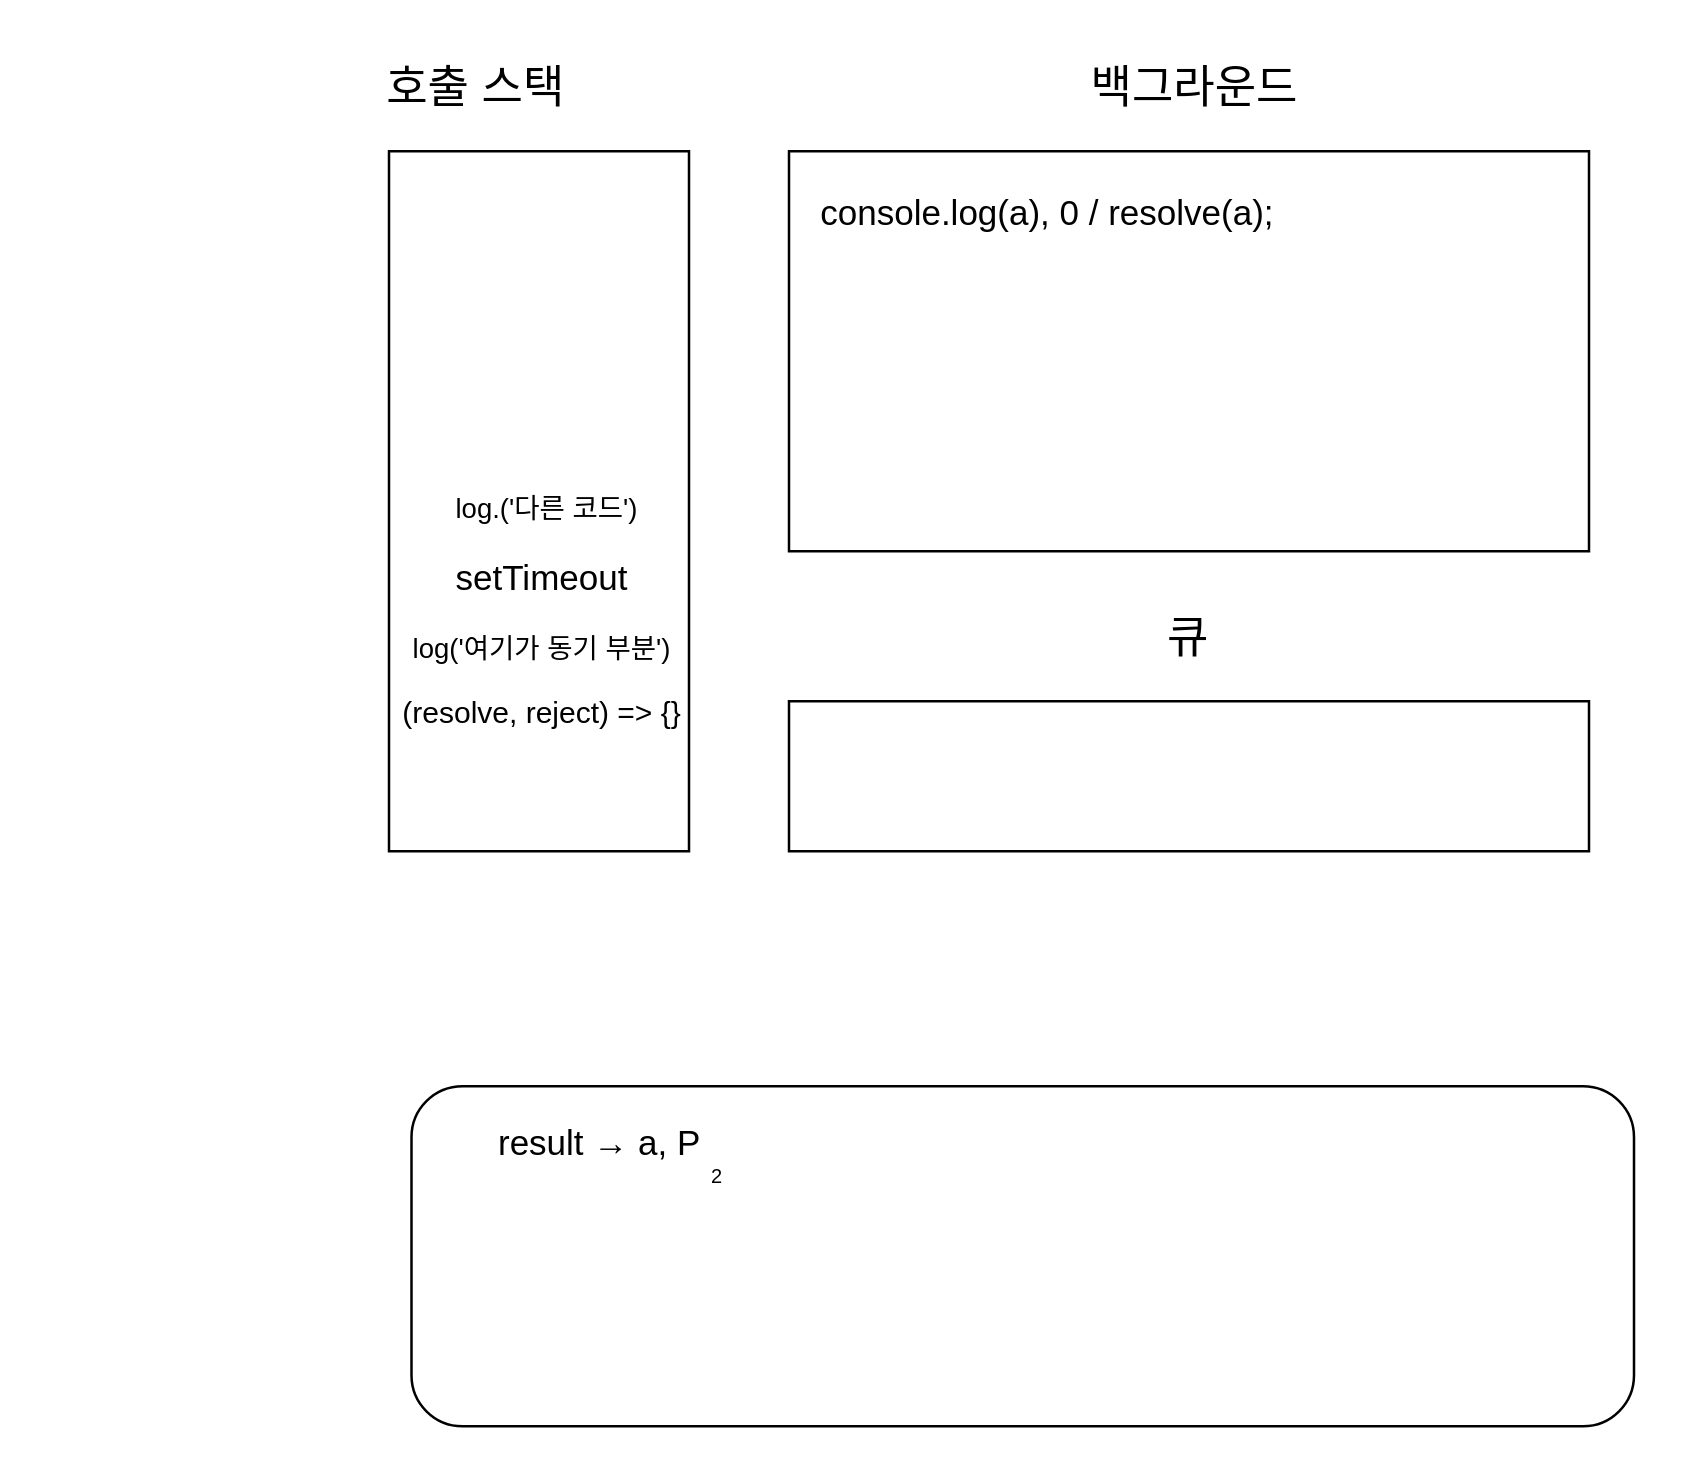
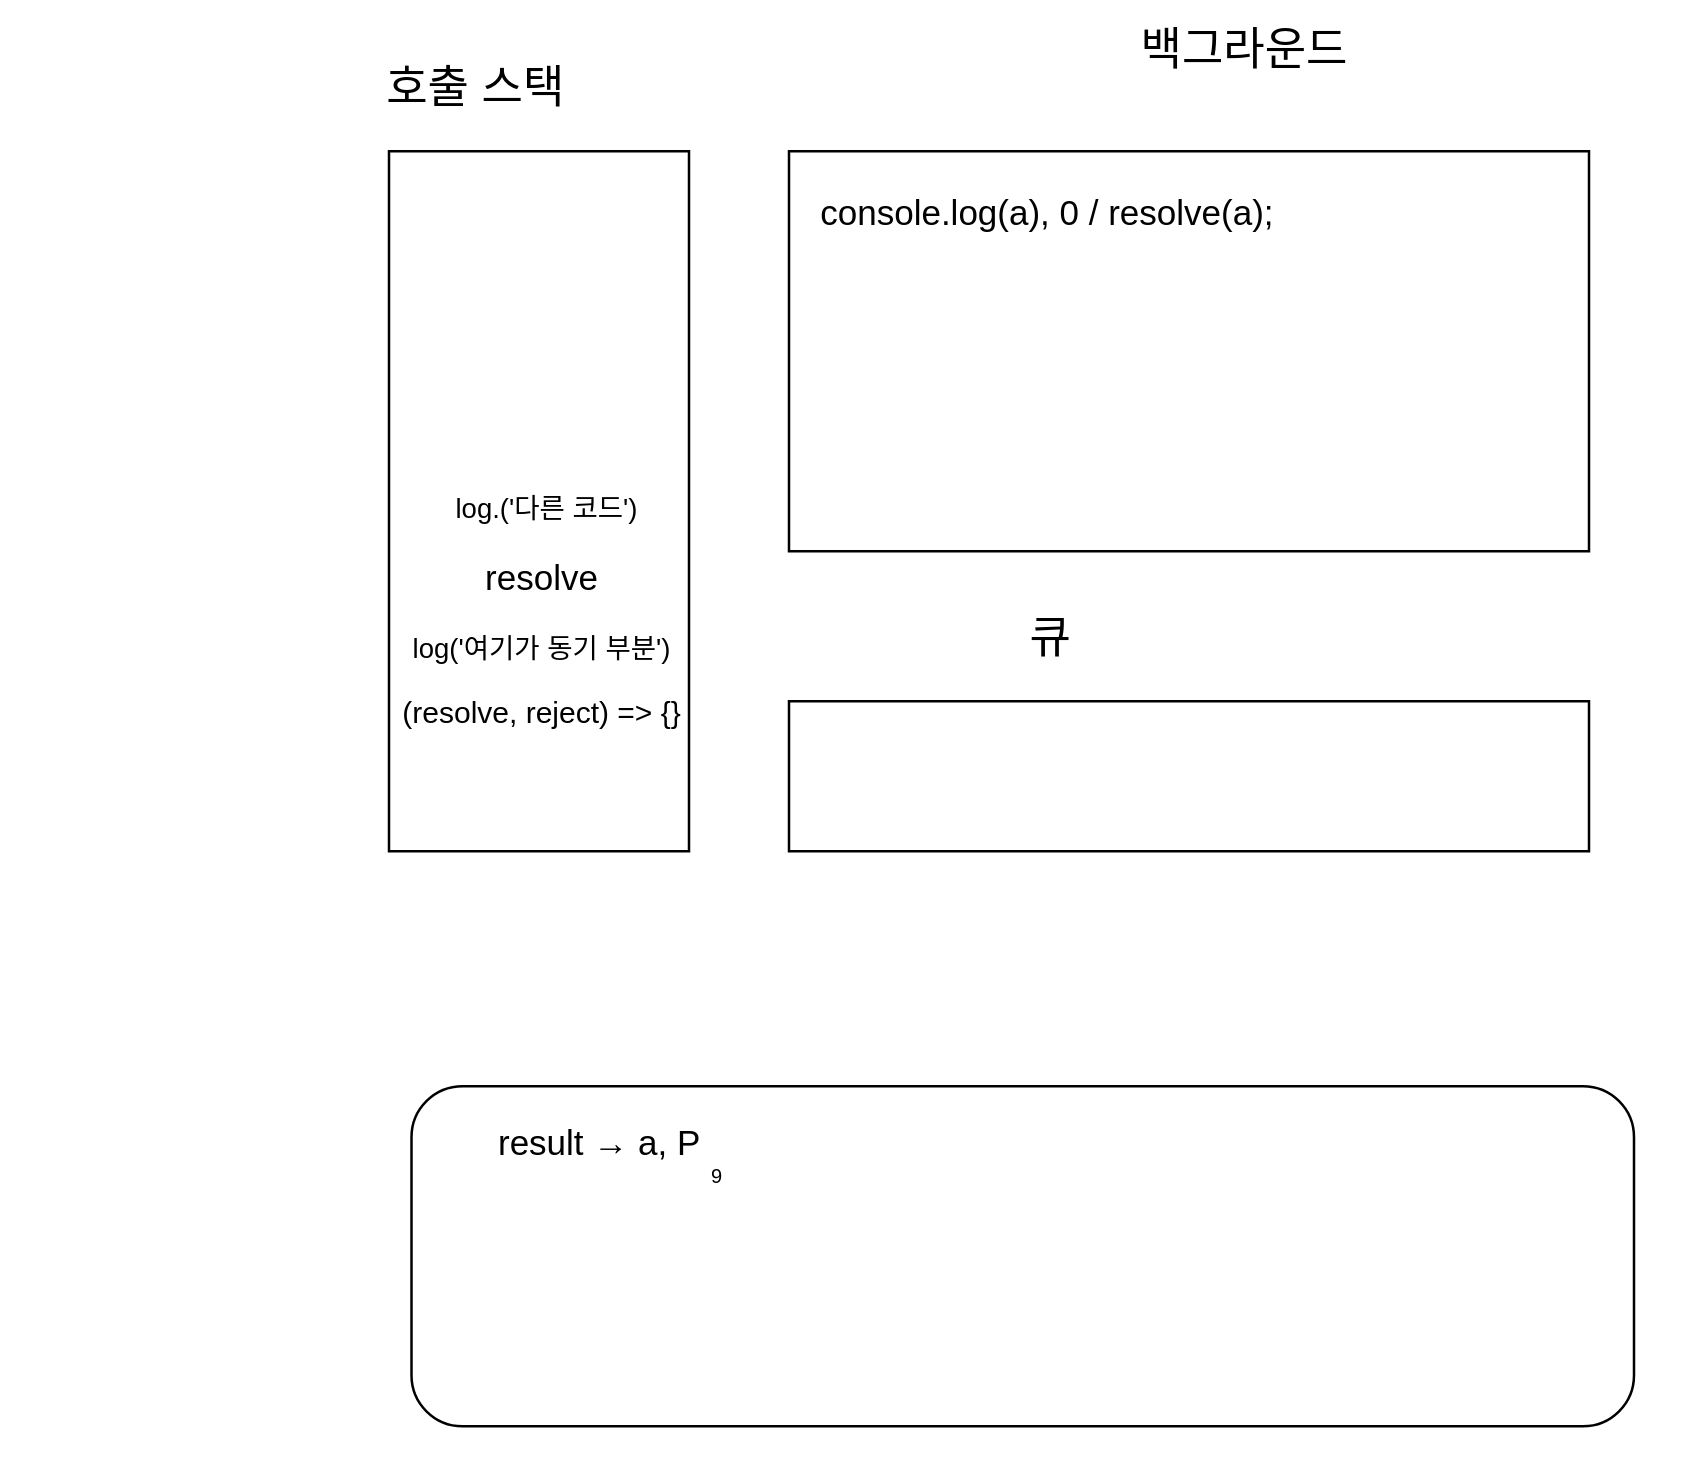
(1195, 89) -> (1245, 51)
(543, 579) -> (543, 579)
(1189, 639) -> (1051, 639)
(718, 1176) -> (718, 1176)
